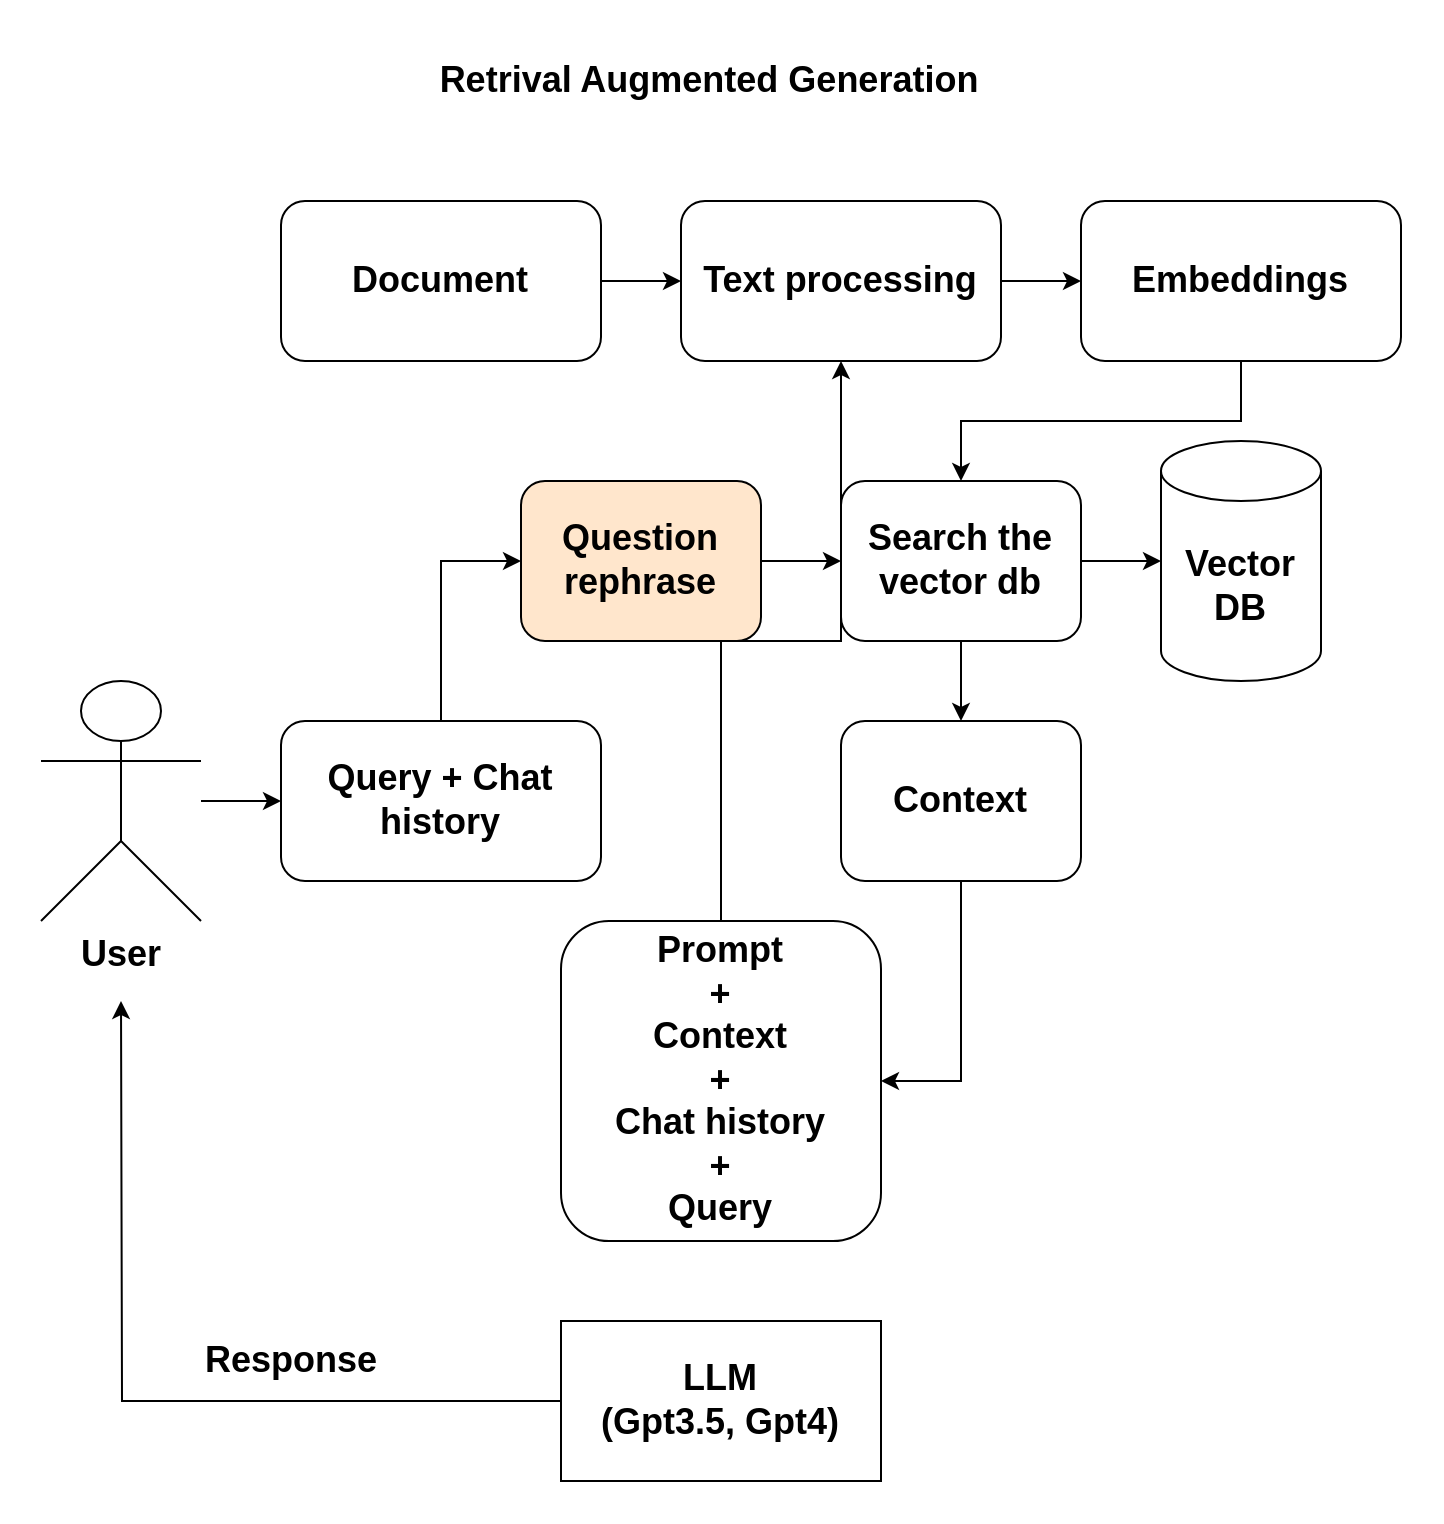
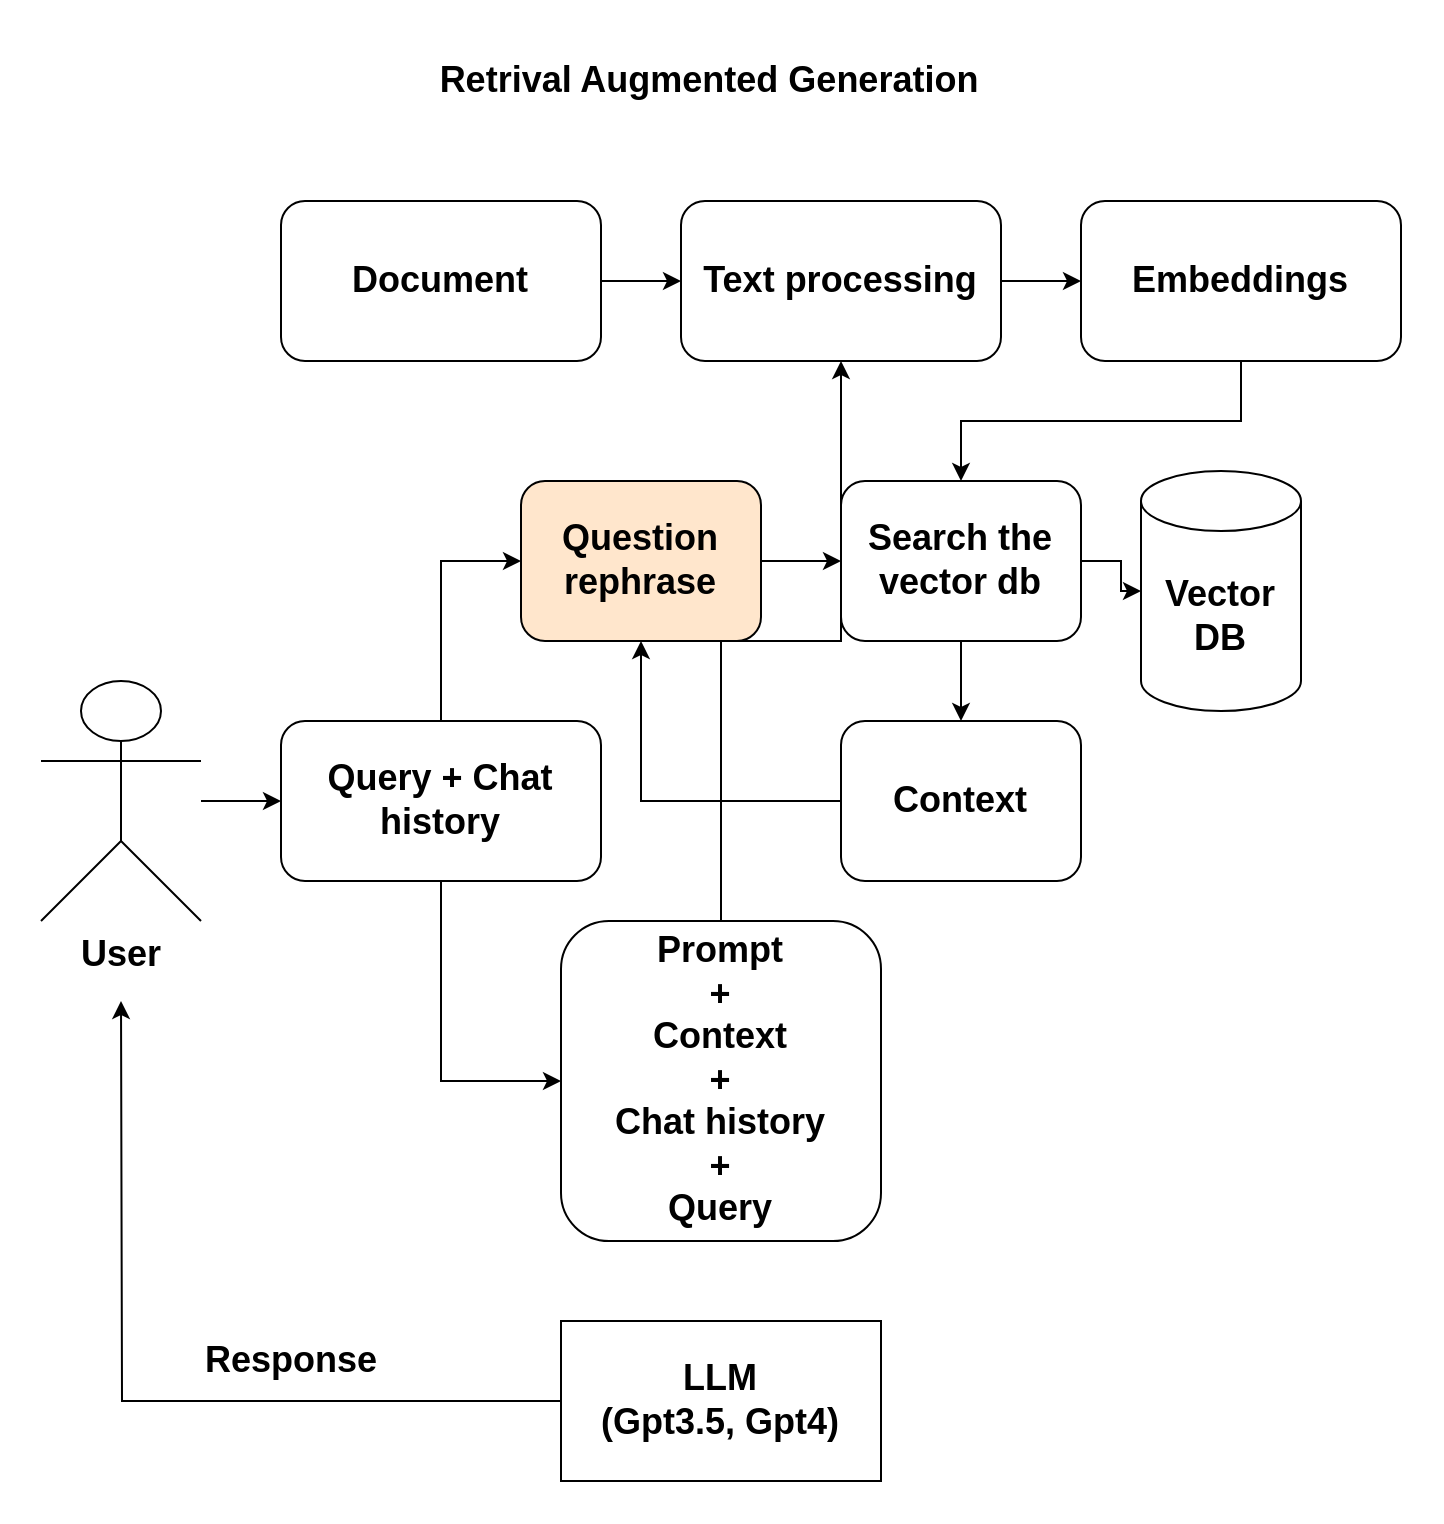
(1241, 561) -> (1221, 591)
(961, 1014) -> (668, 801)
none -> (441, 1034)
